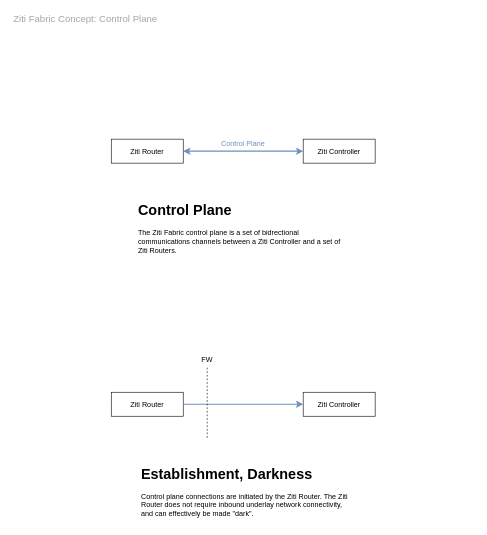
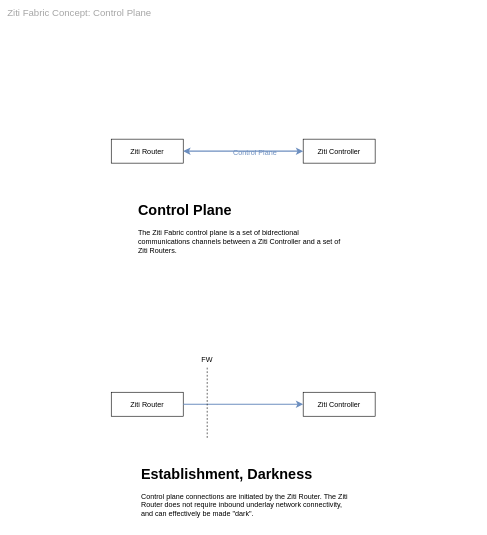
(243, 18) -> (237, 12)
(243, 144) -> (255, 153)
